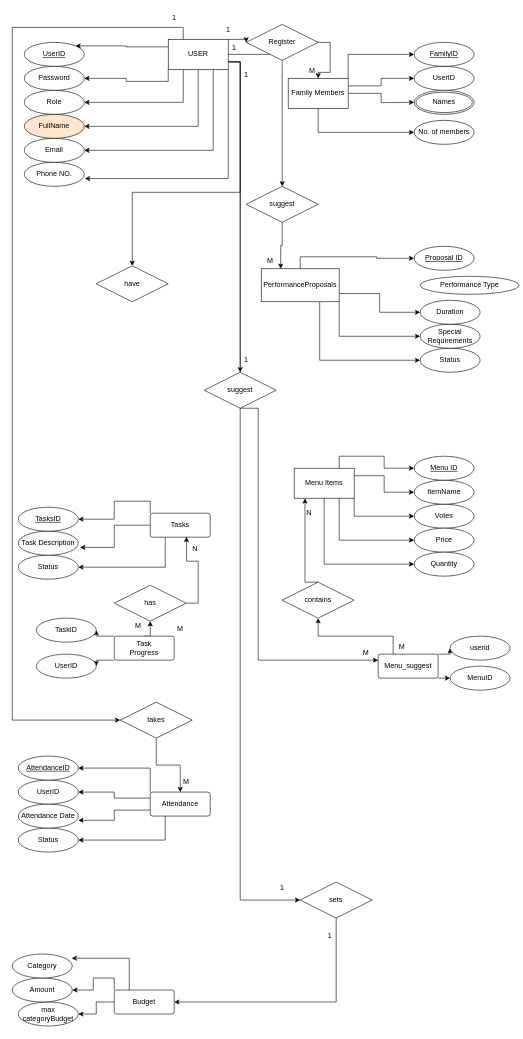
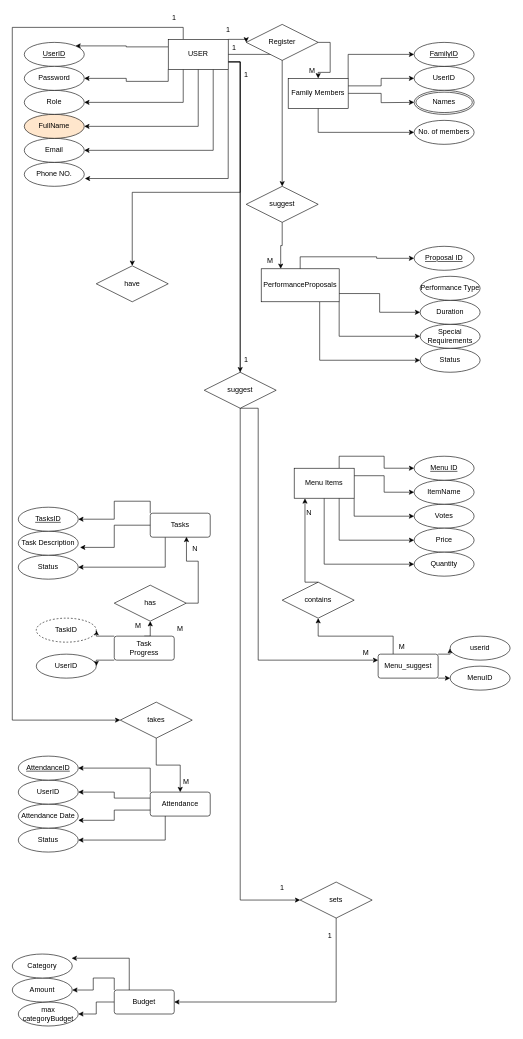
(470, 285) -> (450, 288)
(66, 630) -> (66, 630)
